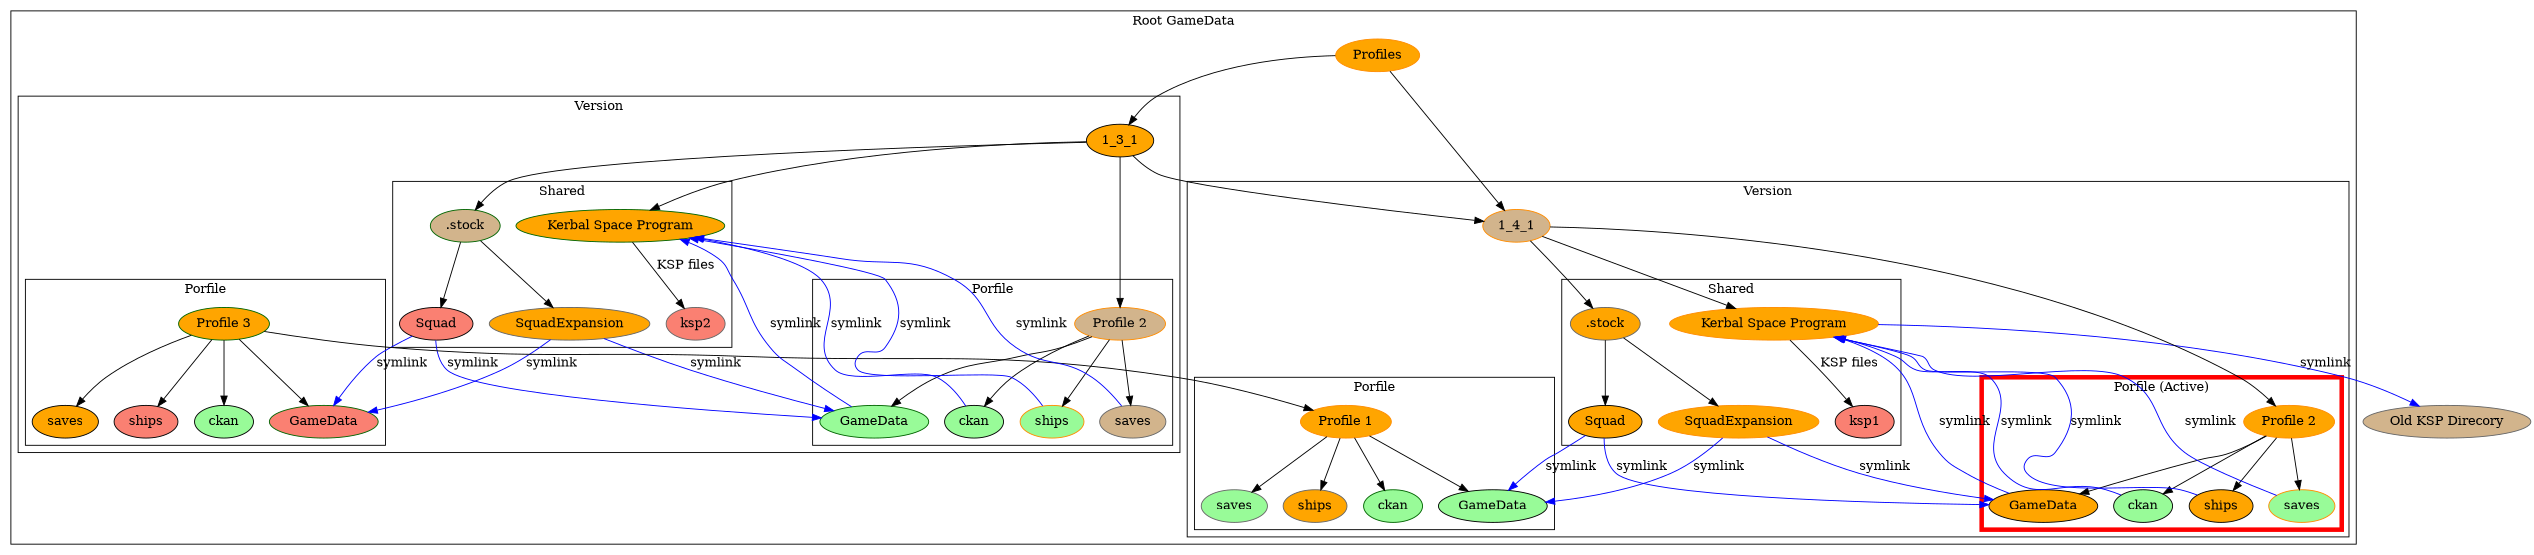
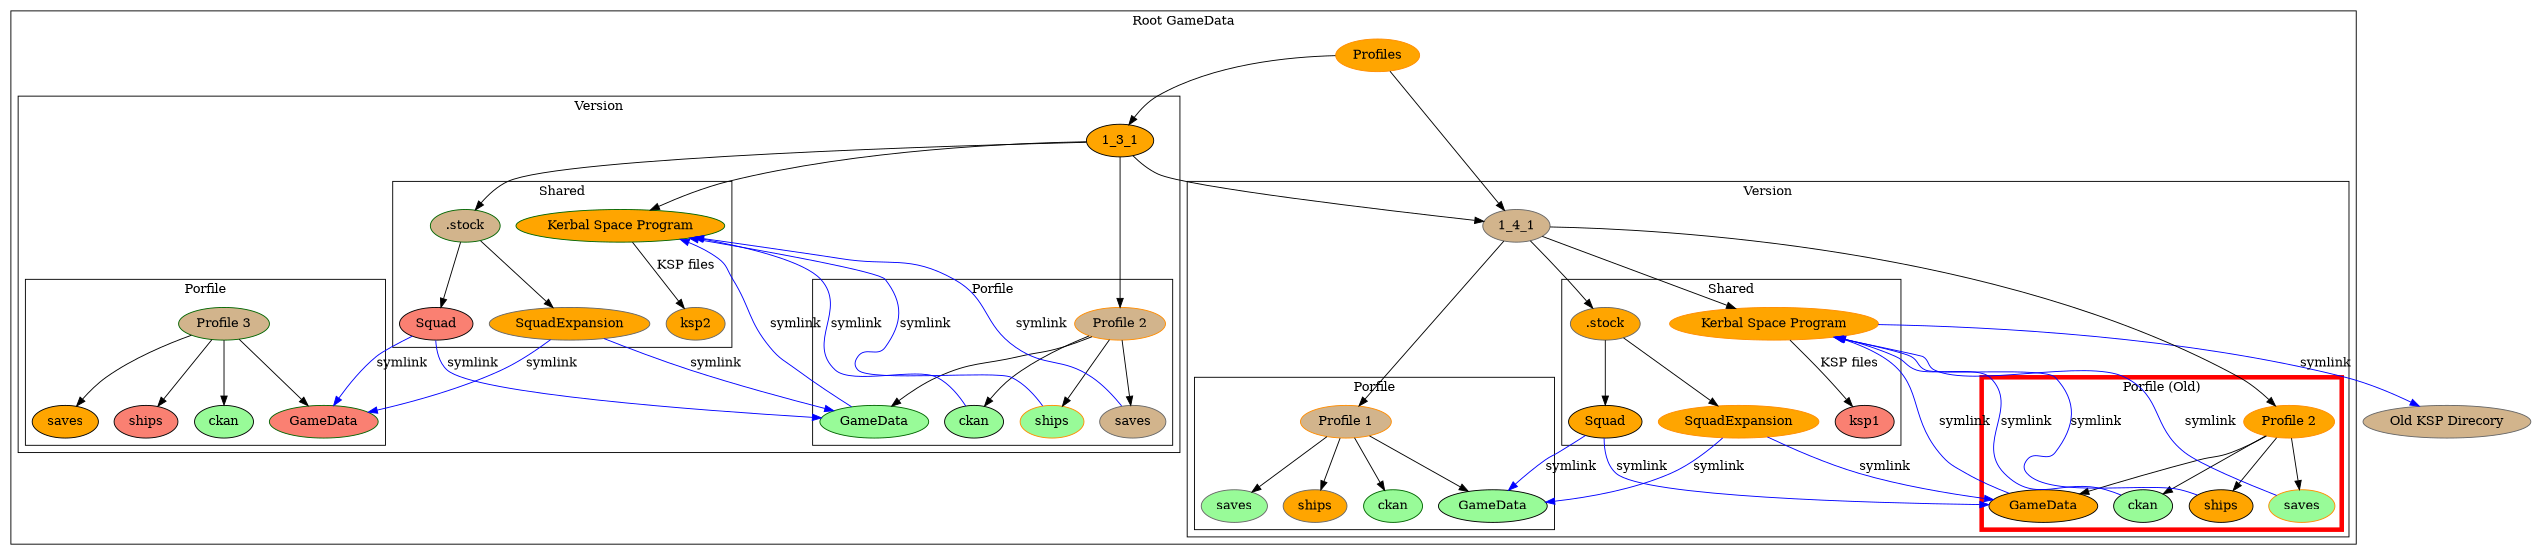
(1516, 226) -> (1516, 226)
(224, 324) -> (224, 324)
(696, 324) -> (696, 324)
(760, 357) -> (1434, 320)
(2162, 388) -> (2162, 388)
(1346, 422) -> (1346, 422)
